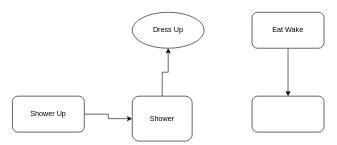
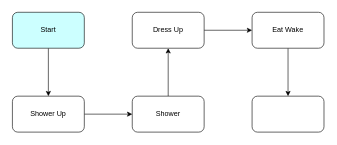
none -> (48, 30)
(168, 30) -> (168, 30)
none -> (246, 30)
none -> (48, 70)
(162, 119) -> (168, 114)
